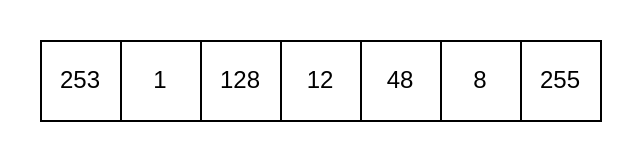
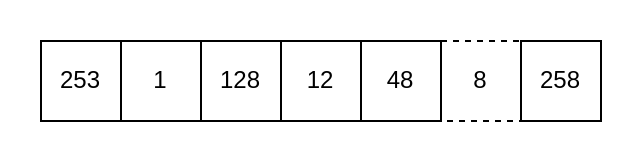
(481, 81) -> (481, 81)
(561, 81) -> (561, 81)
